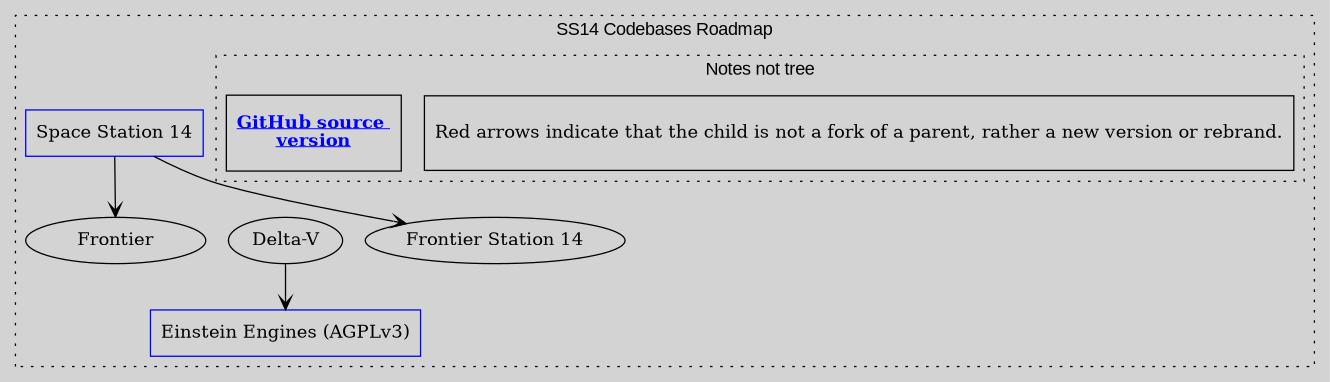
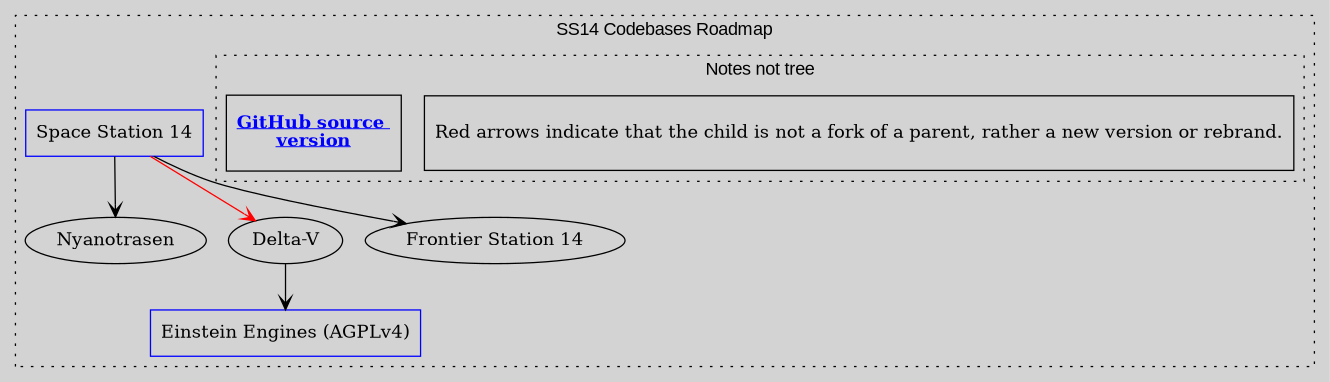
none -> (197, 185)
(116, 241) -> (116, 241)
(286, 333) -> (286, 333)
